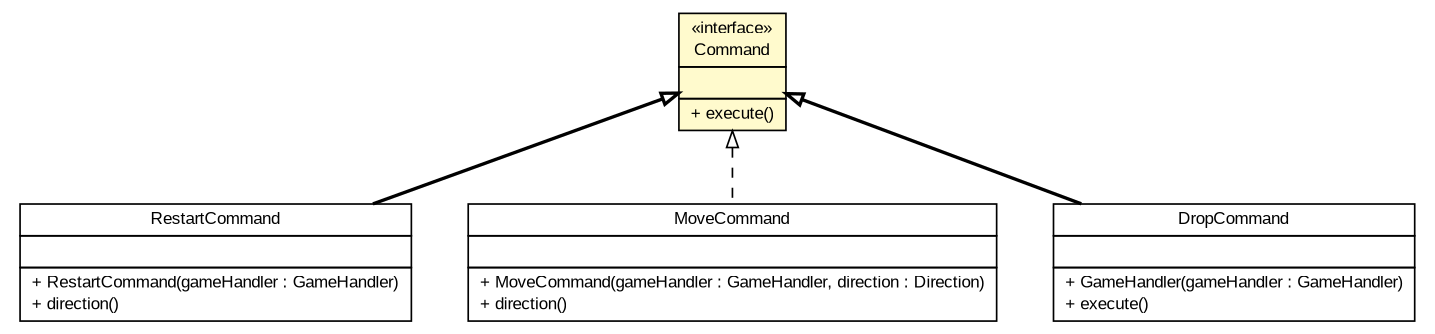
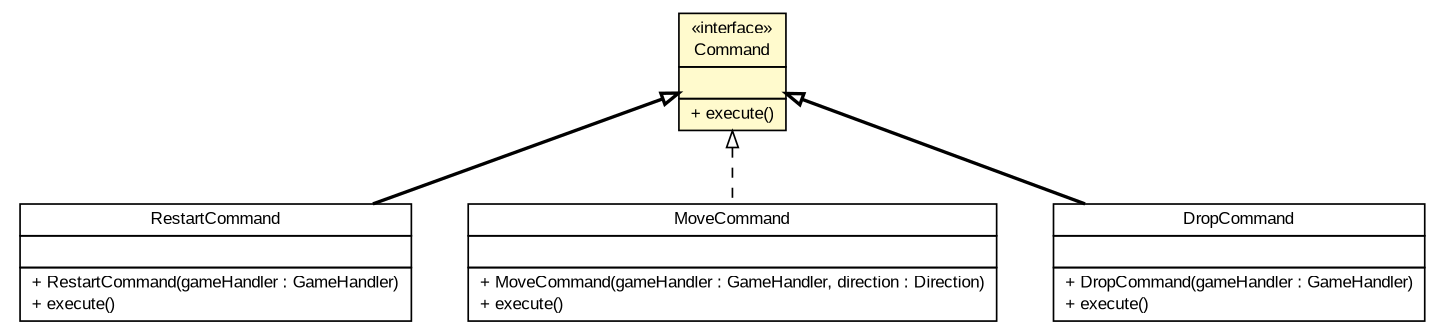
(1234, 283) -> (1239, 283)
(75, 304) -> (74, 304)
(523, 304) -> (522, 304)
